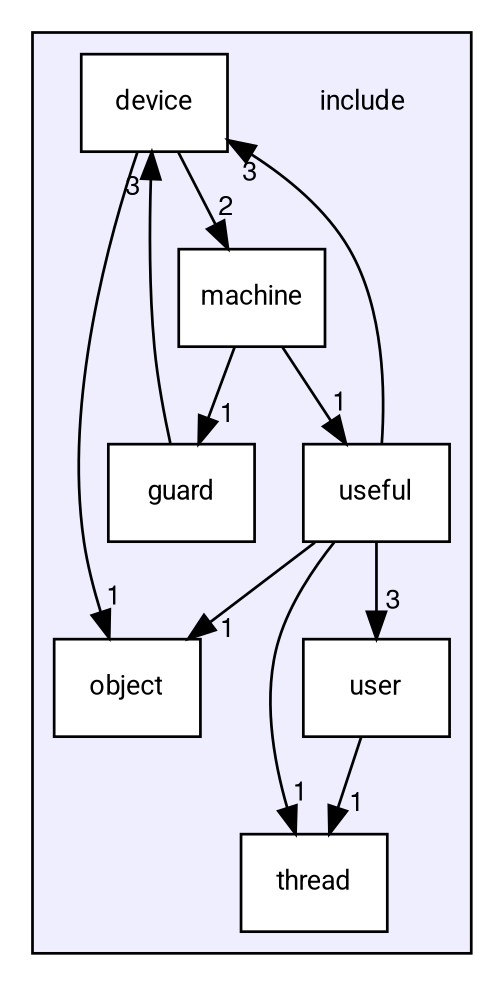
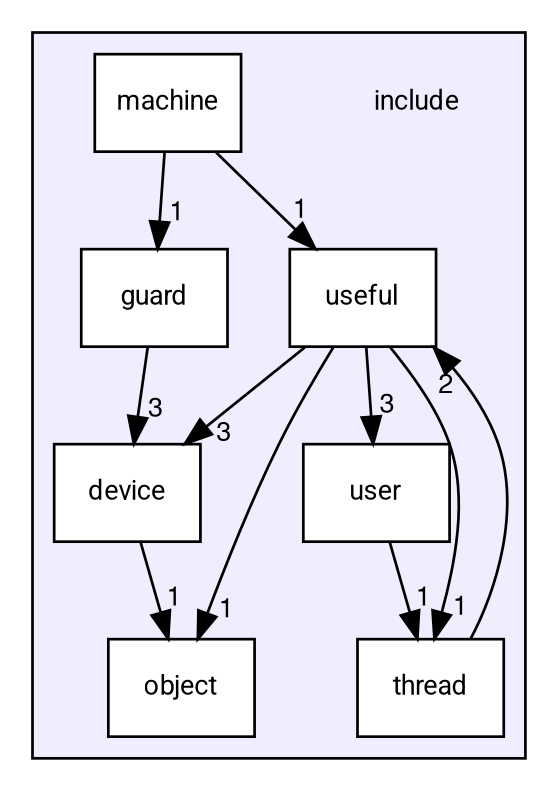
(197, 188) -> none
none -> (507, 499)
